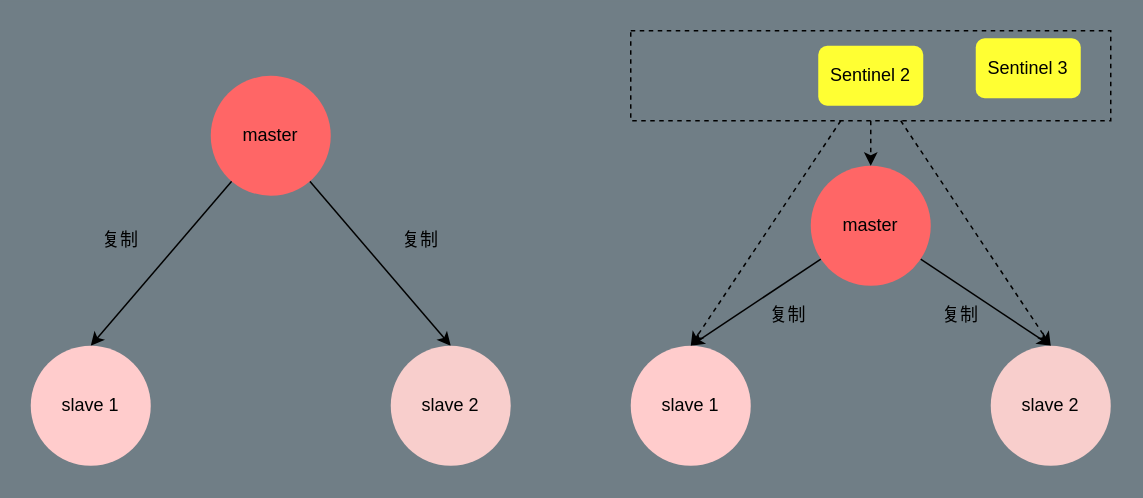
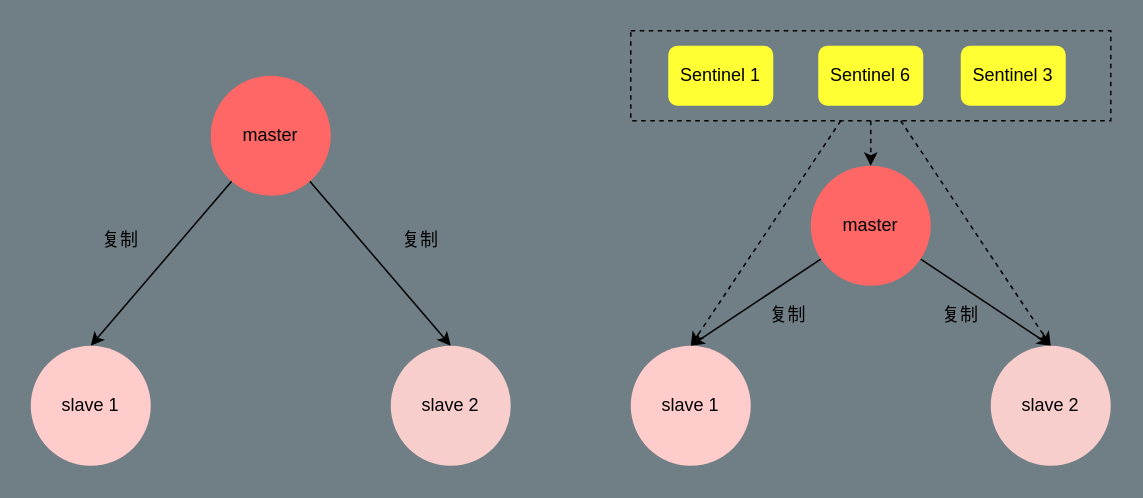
(1028, 68) -> (1013, 76)
none -> (721, 76)
(871, 76) -> (871, 76)
